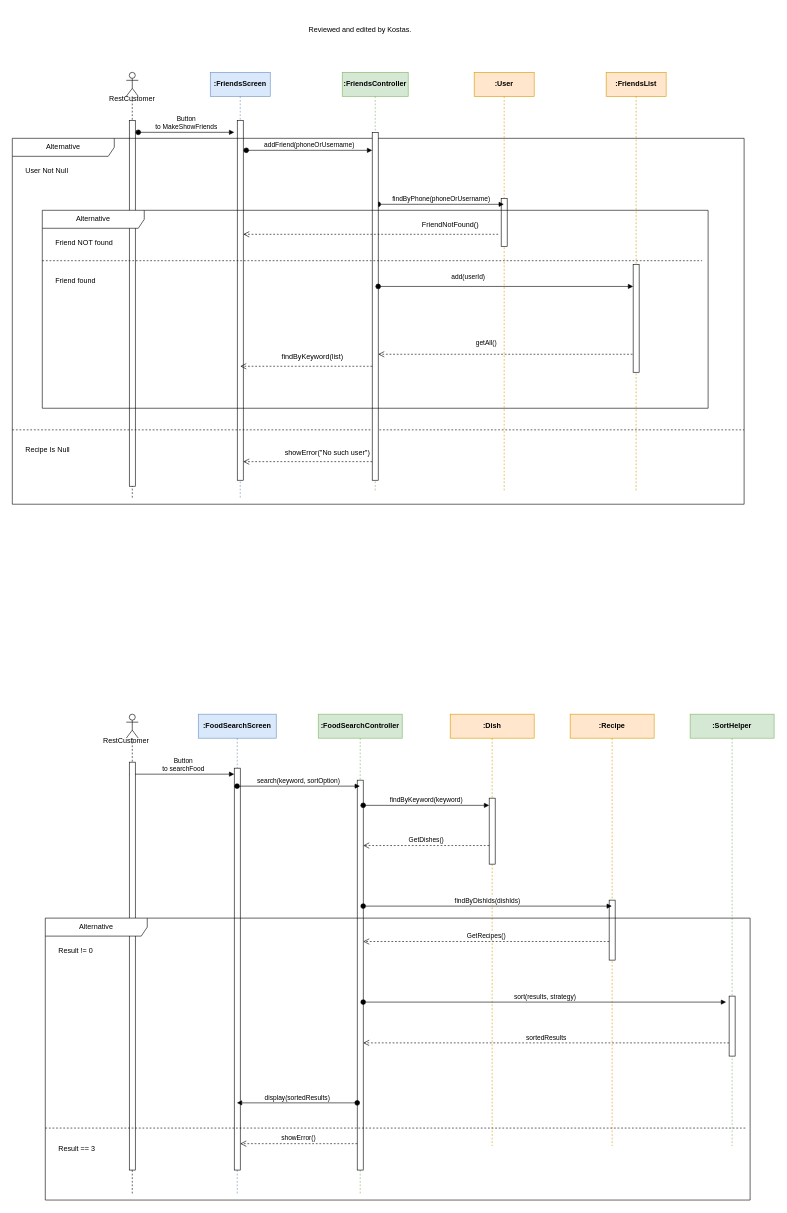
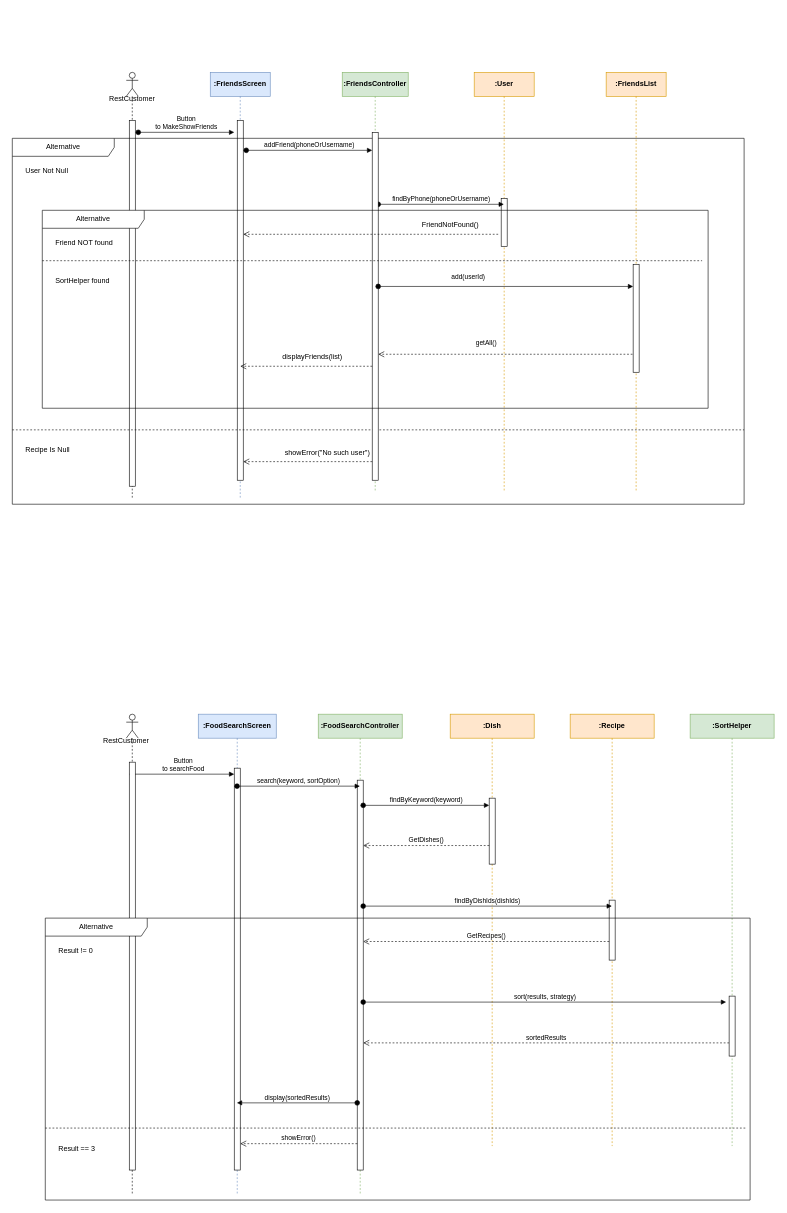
(360, 30) -> none
(78, 281) -> (86, 281)
(313, 357) -> (313, 357)
